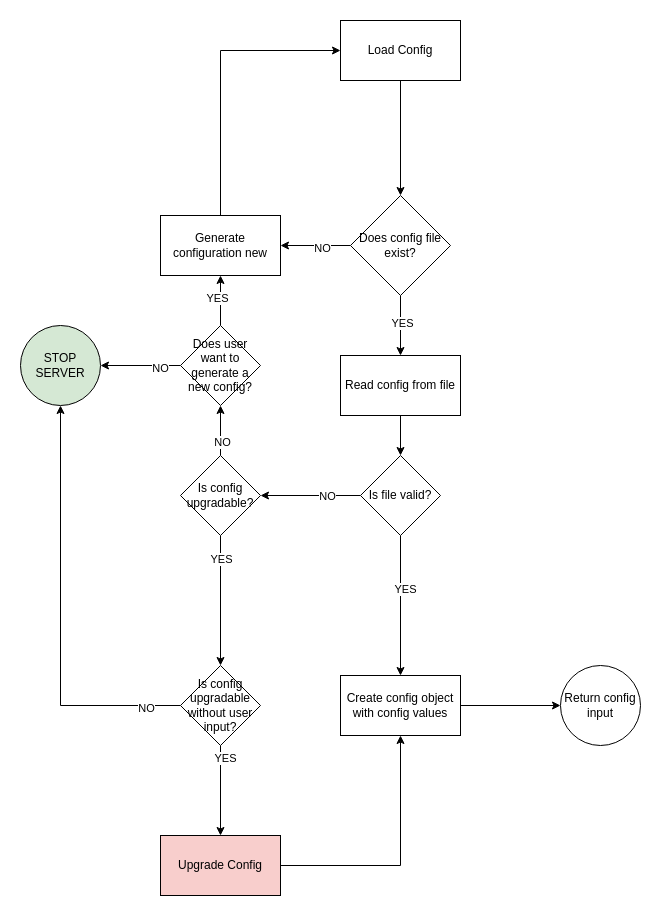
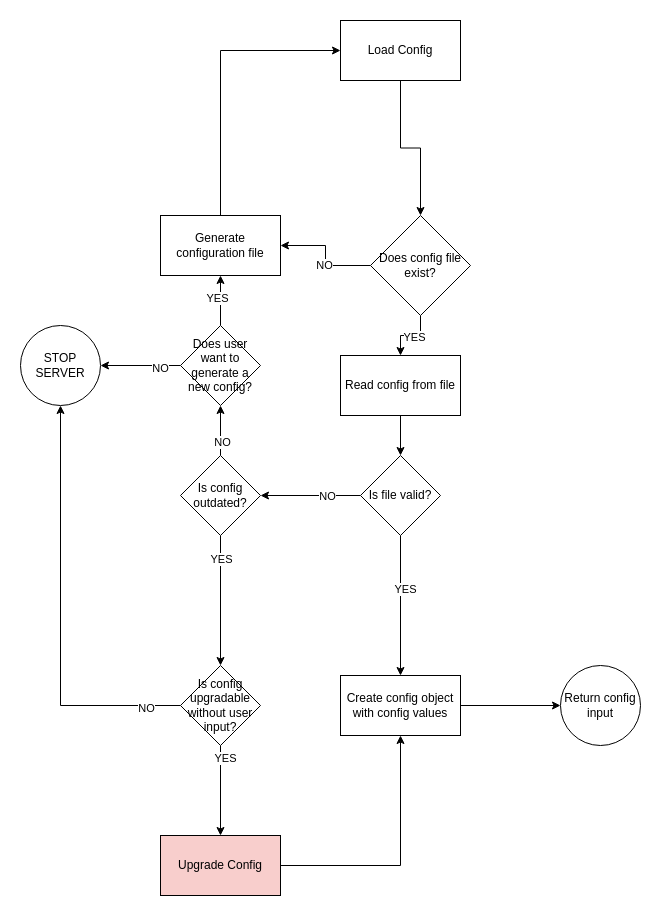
(221, 246) -> (221, 246)
(401, 246) -> (421, 266)
(61, 366) -> (61, 366)
(221, 496) -> (221, 496)
